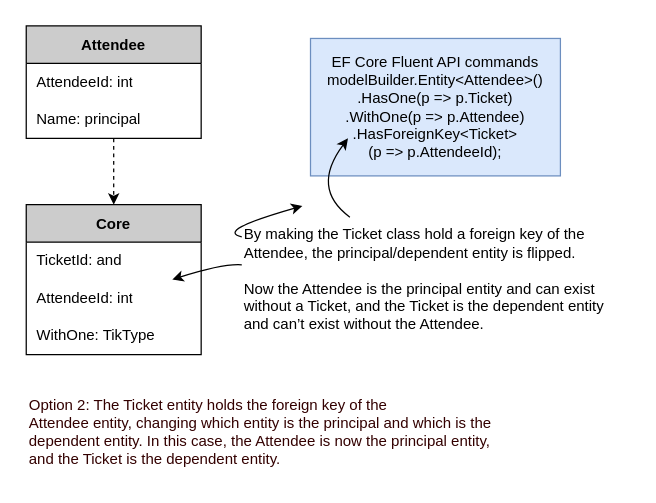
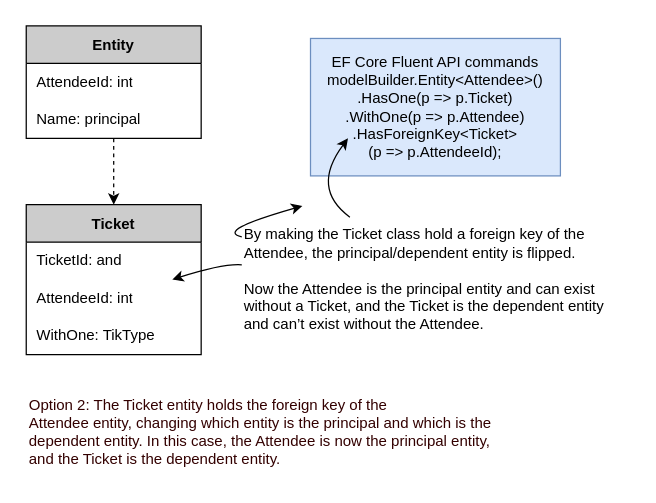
(113, 45) -> (113, 45)
(113, 224) -> (113, 224)
